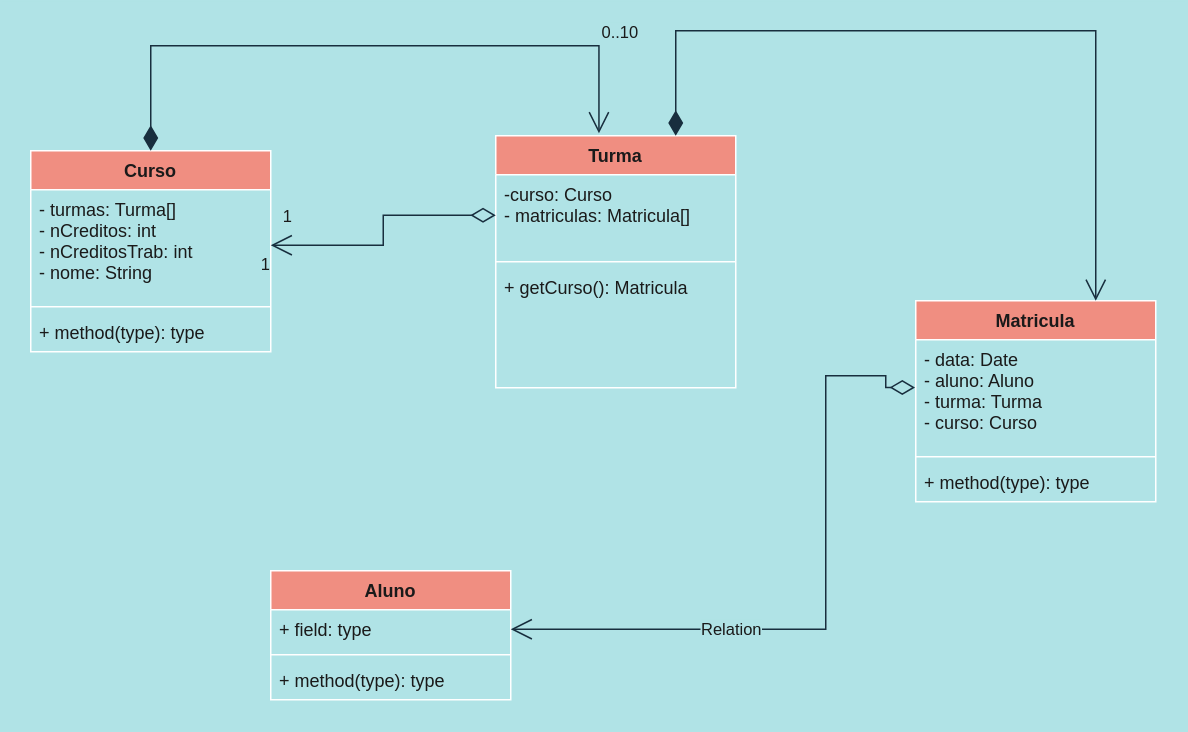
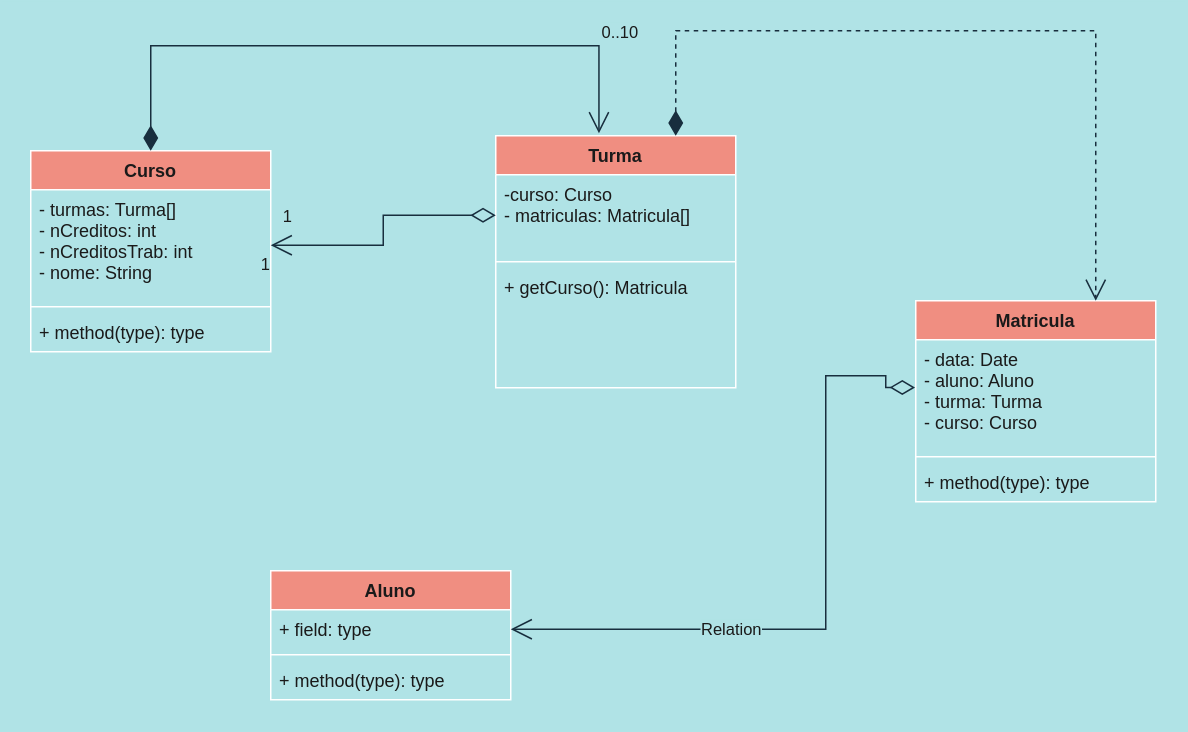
(980, 31) -> (980, 31)
